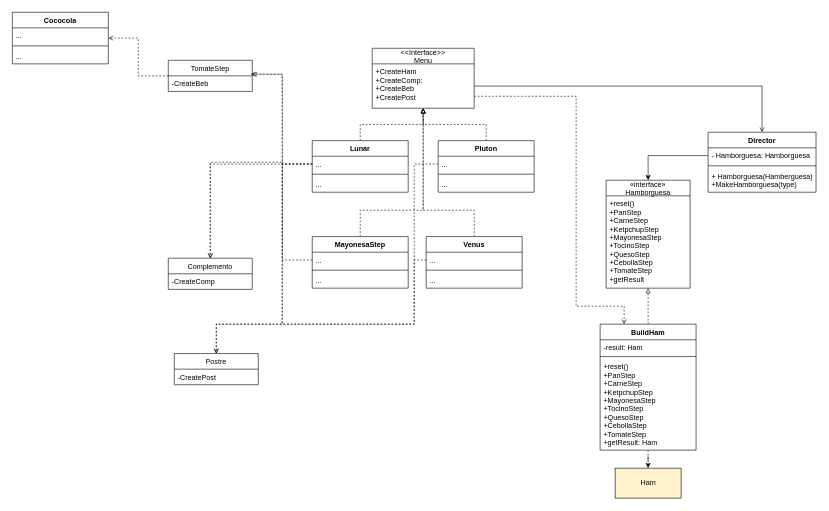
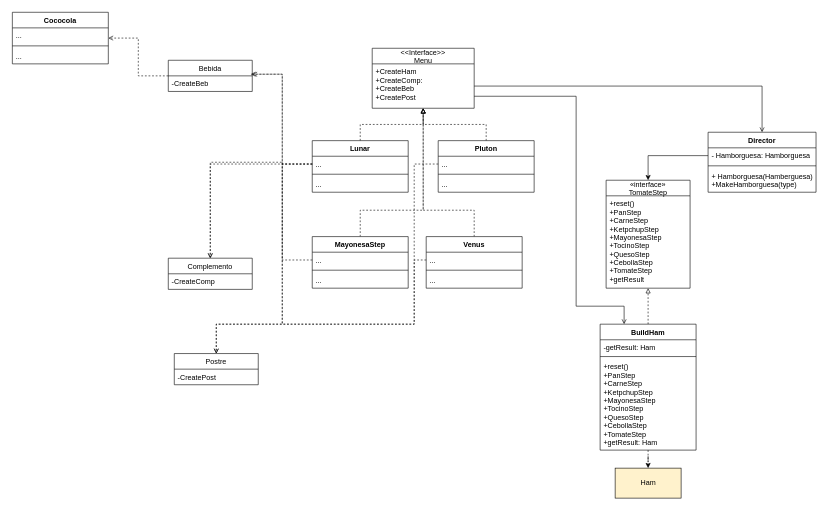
(210, 68) -> (210, 68)
(576, 181) -> (576, 181)
(648, 184) -> (648, 184)
(625, 348) -> (631, 348)
